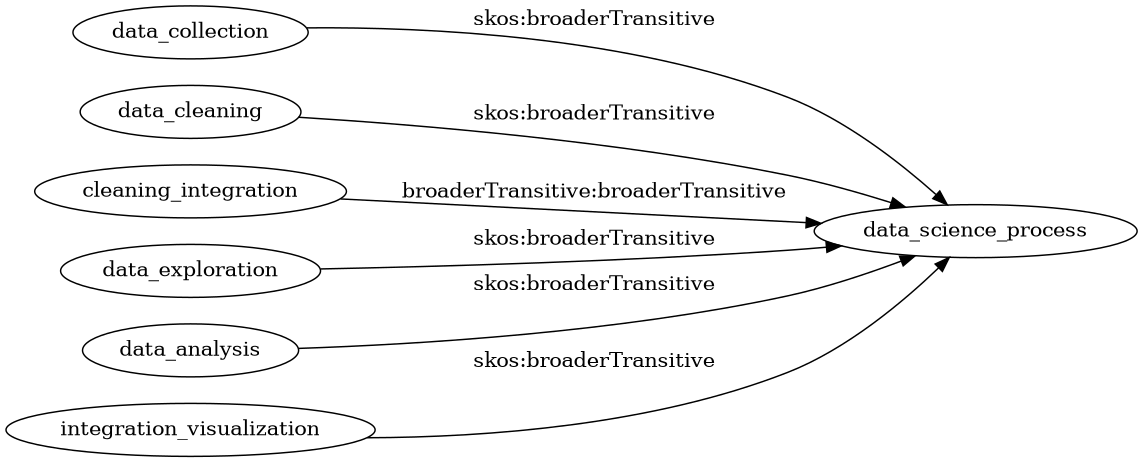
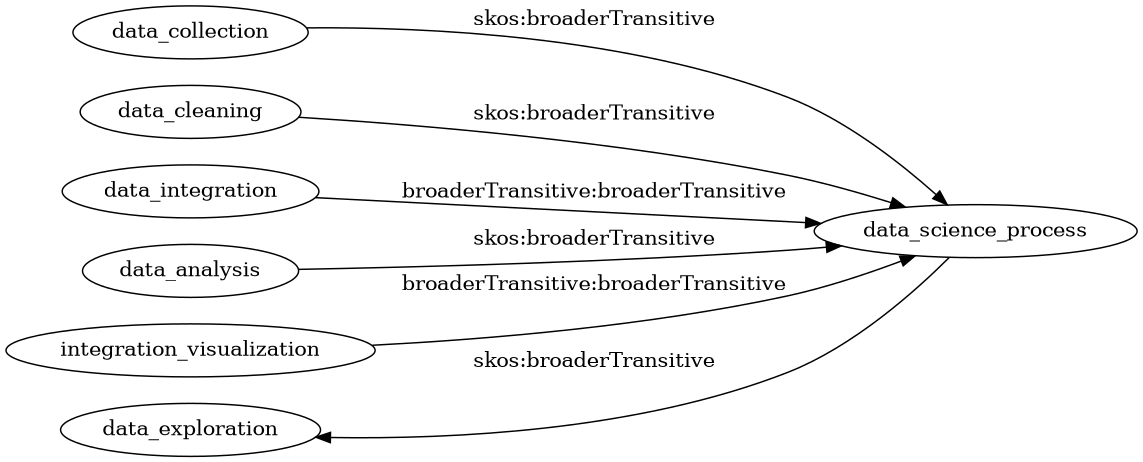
(191, 191) -> (191, 191)
(574, 261) -> (661, 409)
(595, 361) -> (595, 285)
